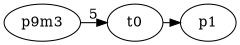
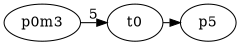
(42, 23) -> (42, 23)
(208, 23) -> (208, 23)
